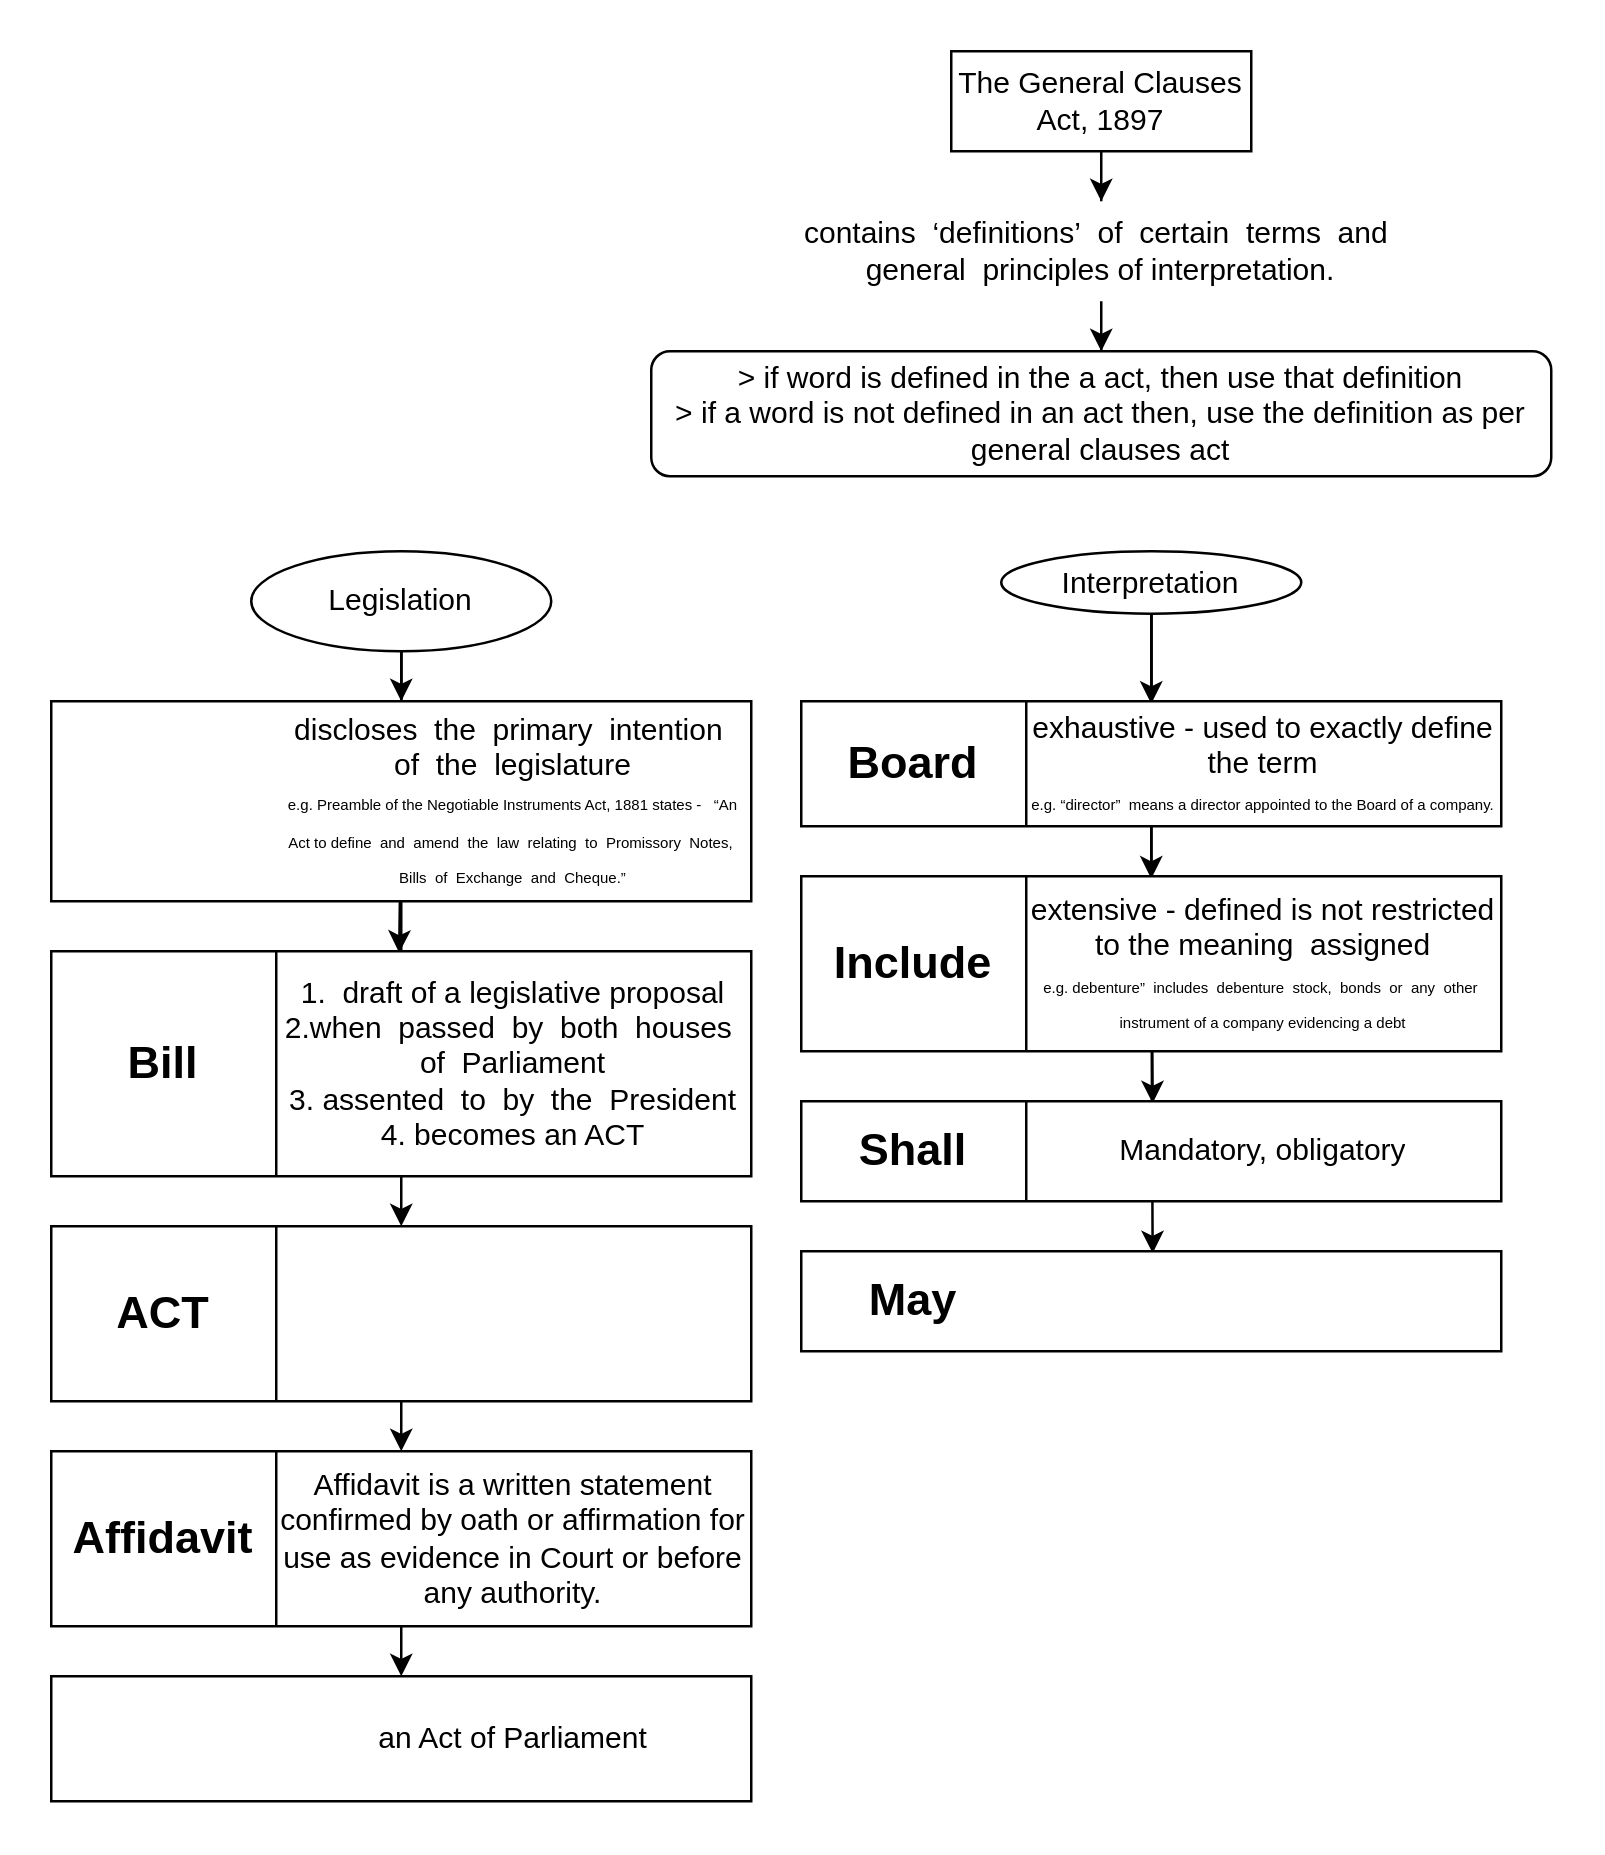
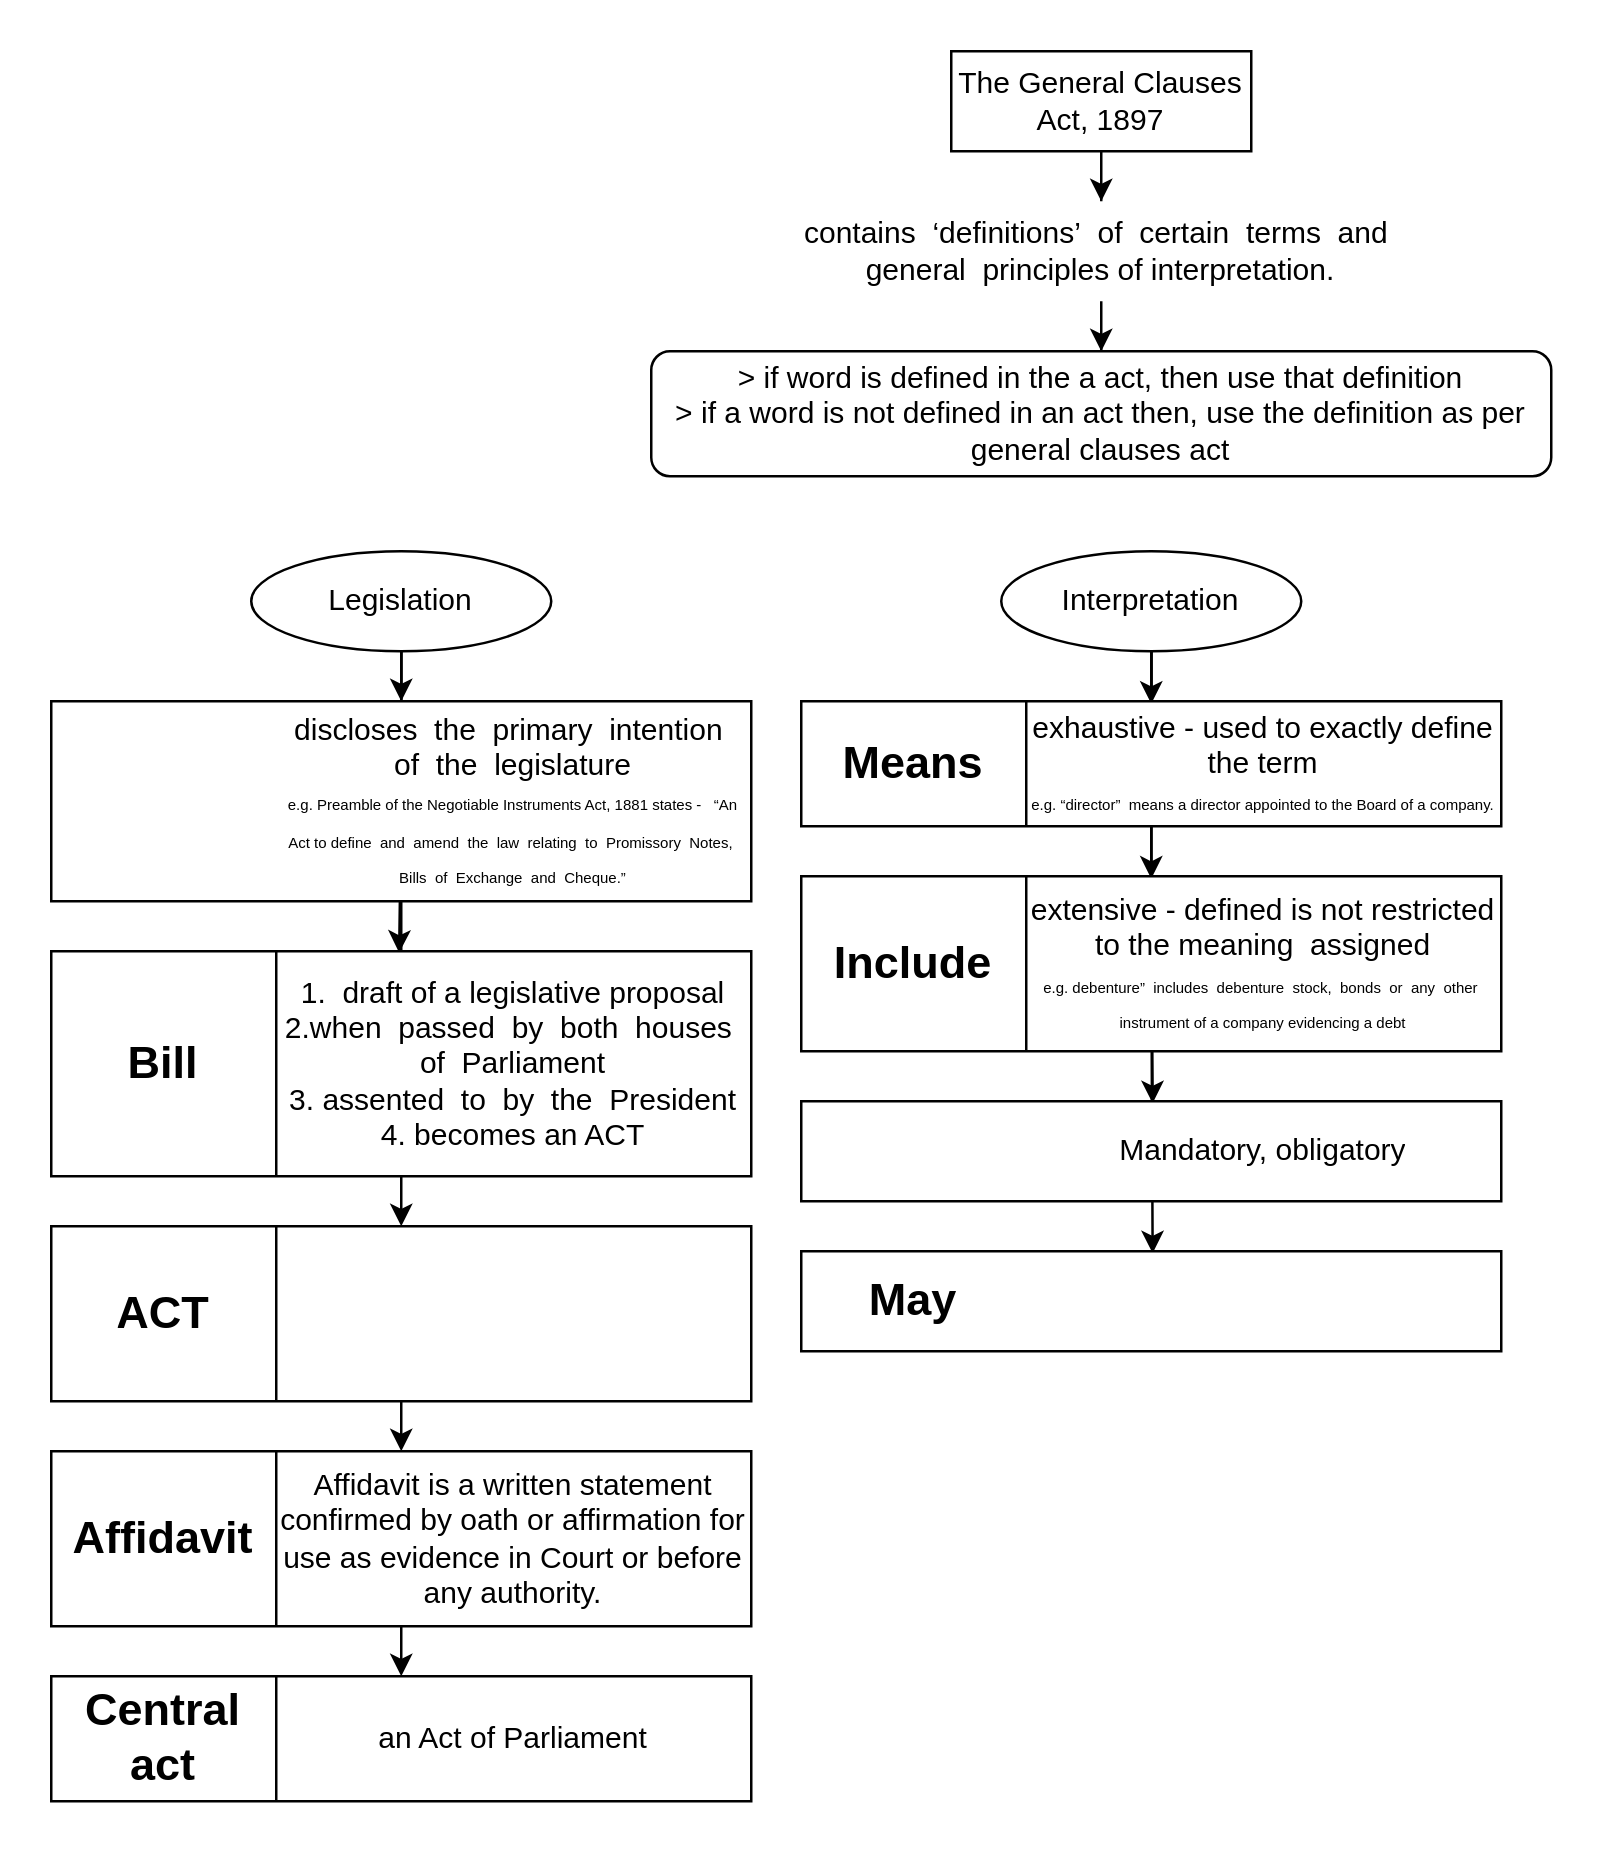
(1151, 583) -> (1151, 601)
(914, 764) -> (914, 764)
(914, 1151) -> none
none -> (164, 1739)
